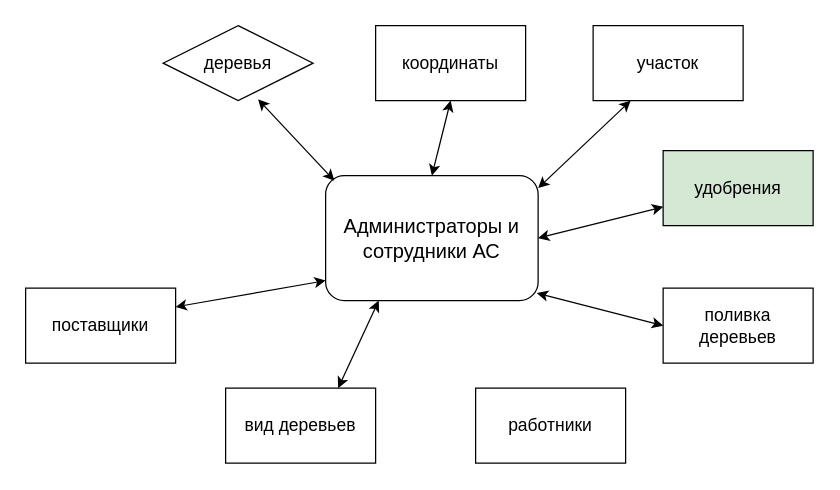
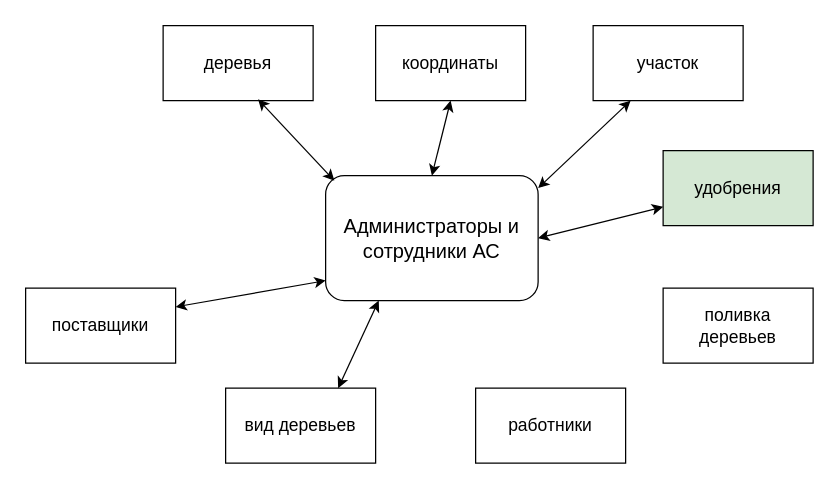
(238, 63) -> (238, 63)
(600, 309) -> none
